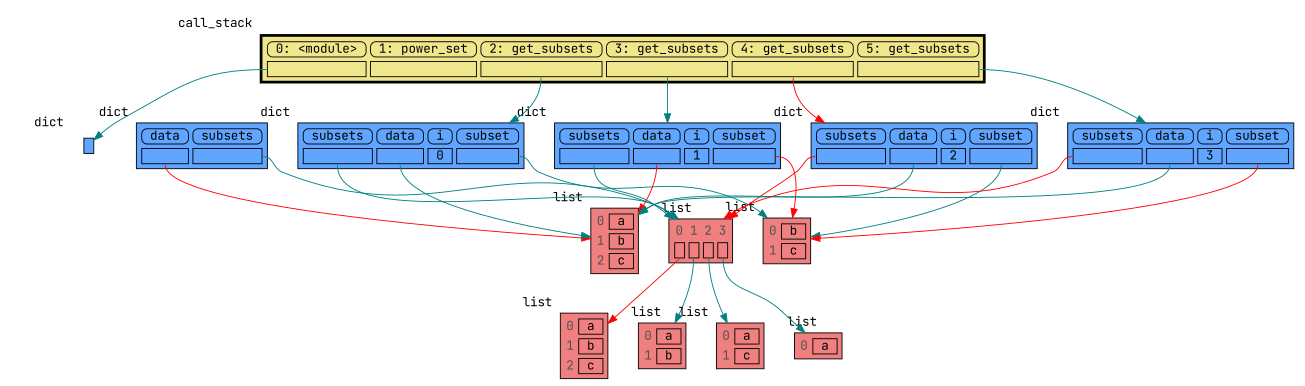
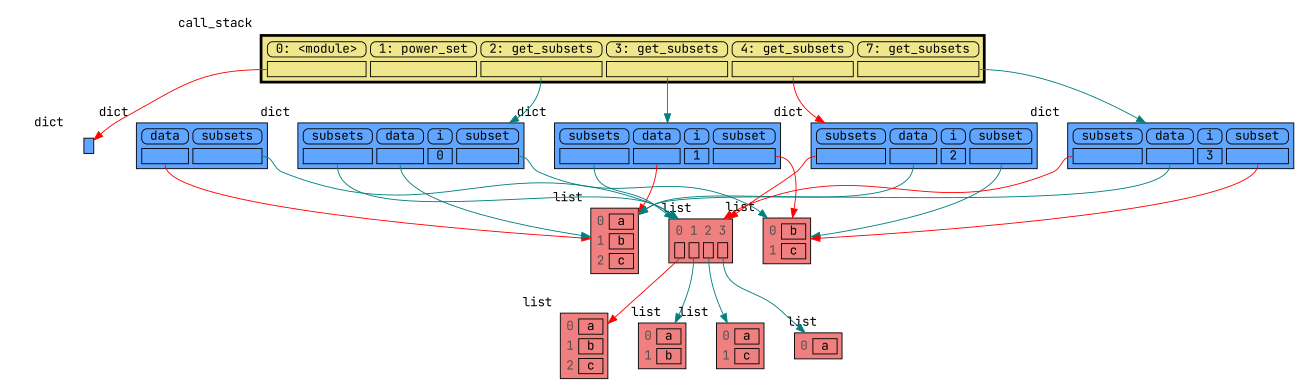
(918, 49) -> (918, 49)
(179, 88) -> (179, 88)
